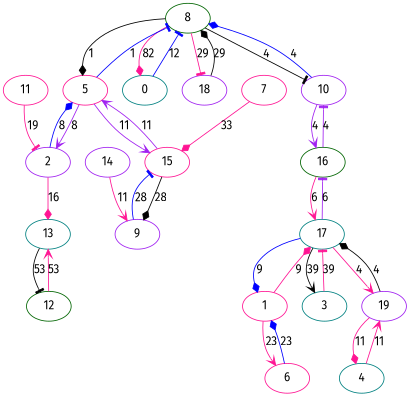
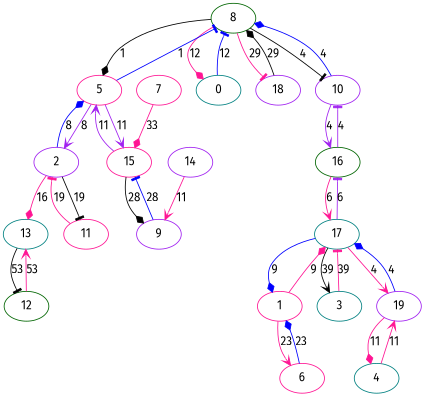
(149, 54) -> (195, 54)
none -> (71, 196)
(368, 267) -> (383, 267)
